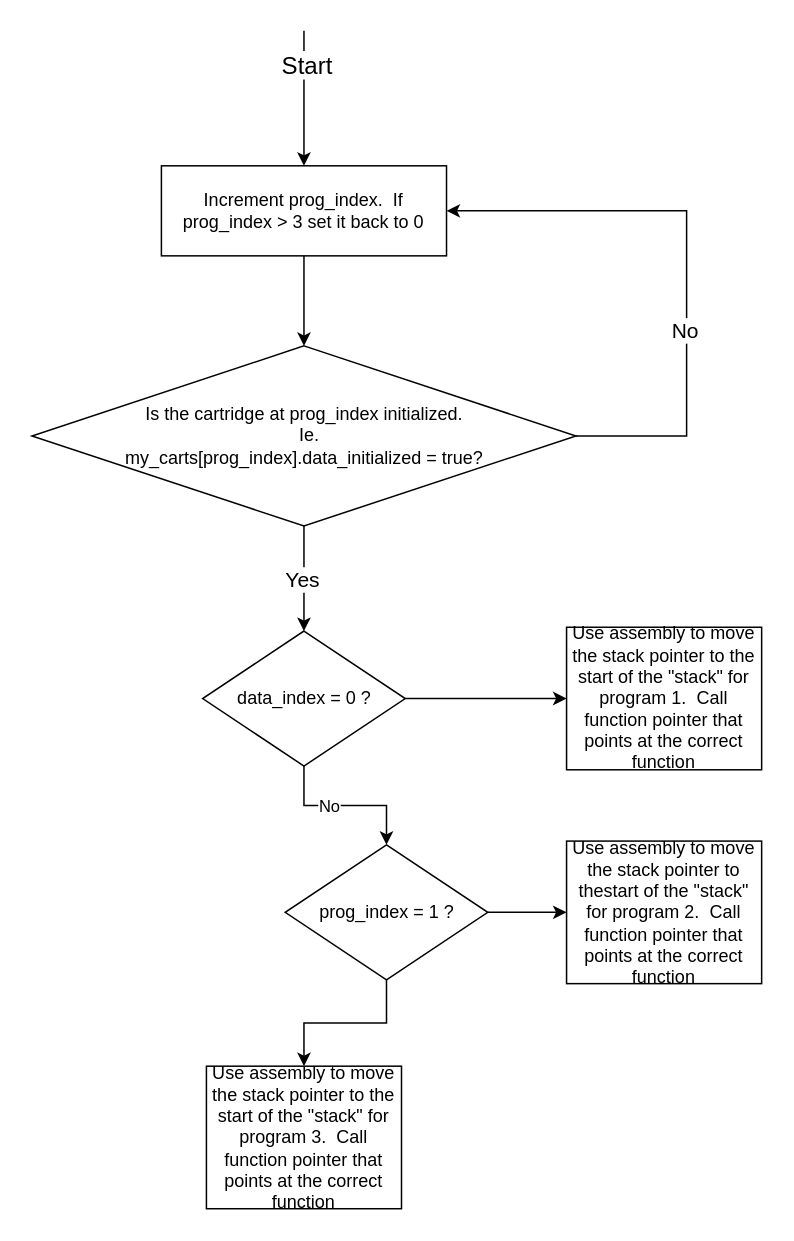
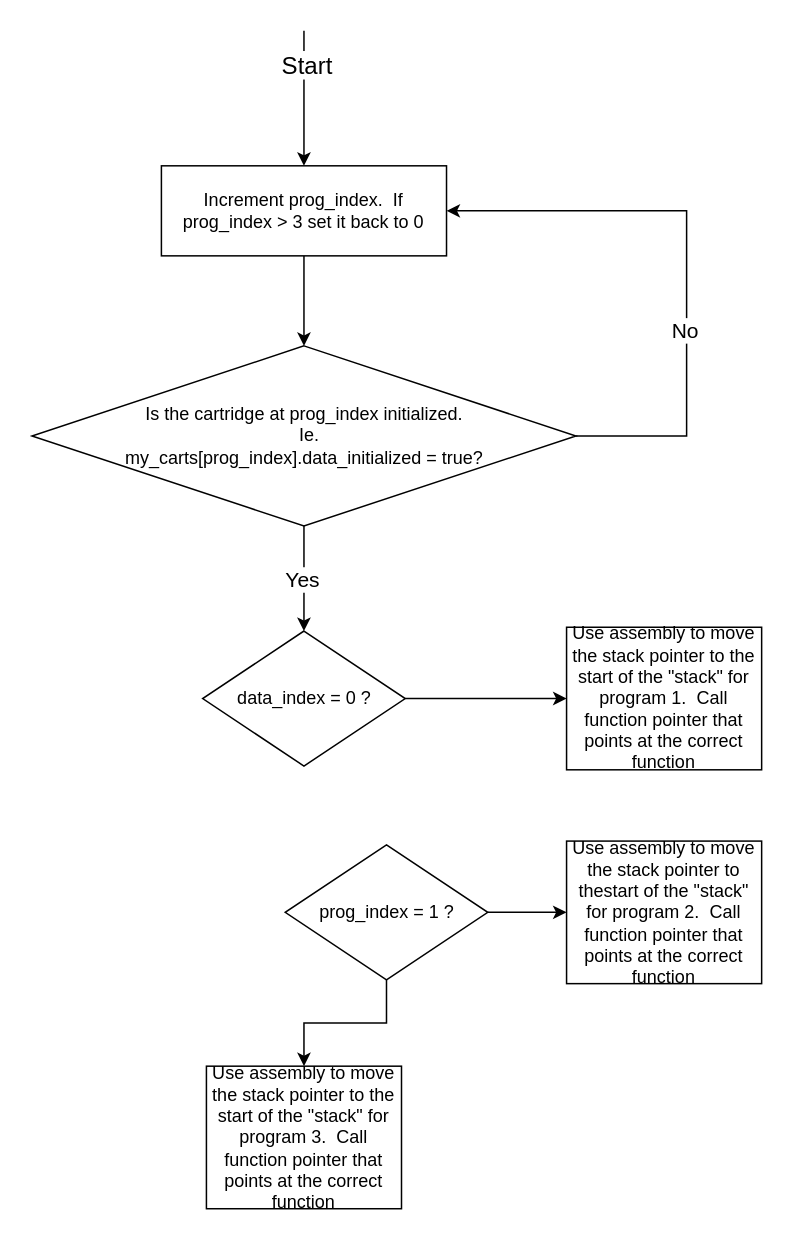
(340, 805) -> none
